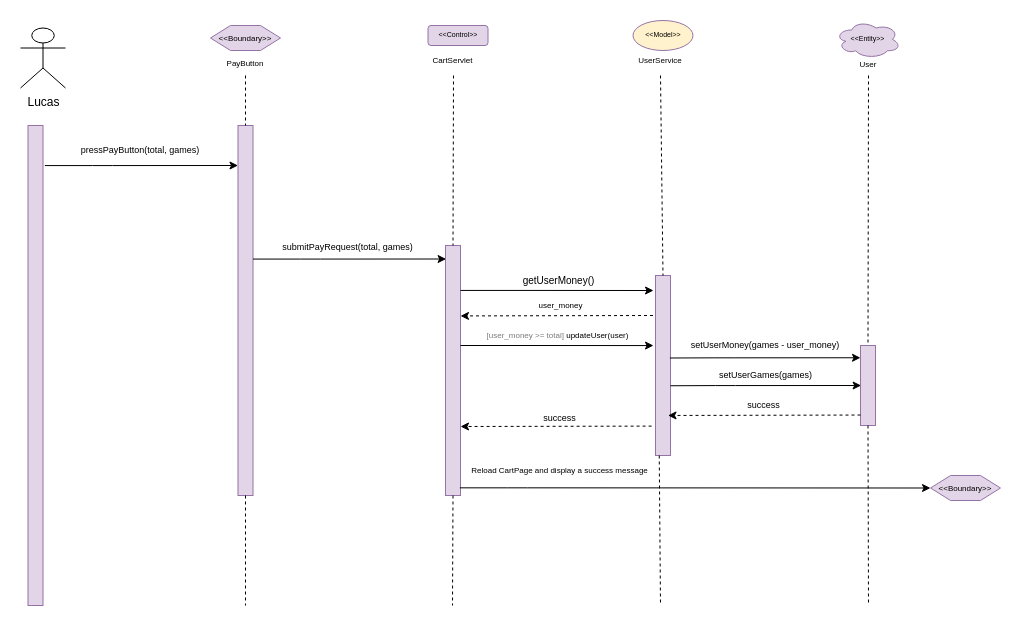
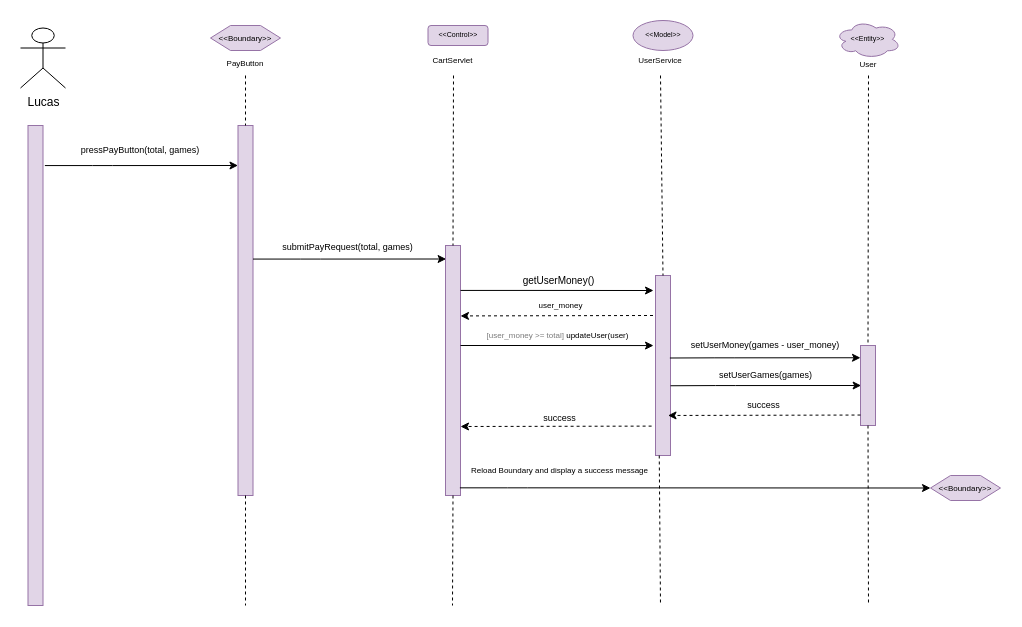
(663, 36) -> (663, 36)
(560, 471) -> (560, 471)
